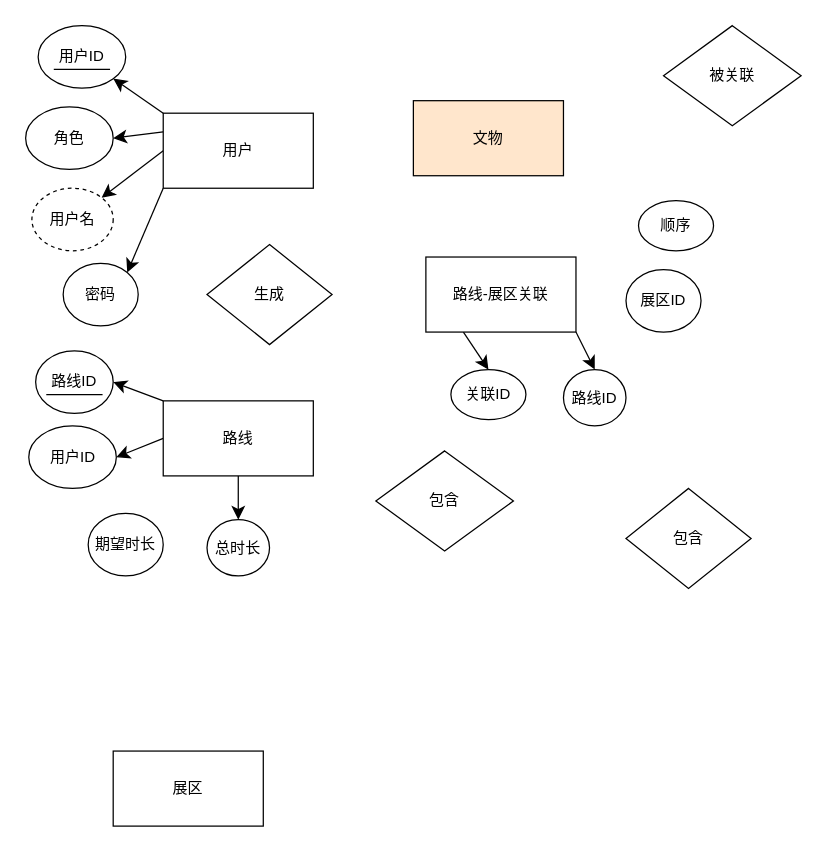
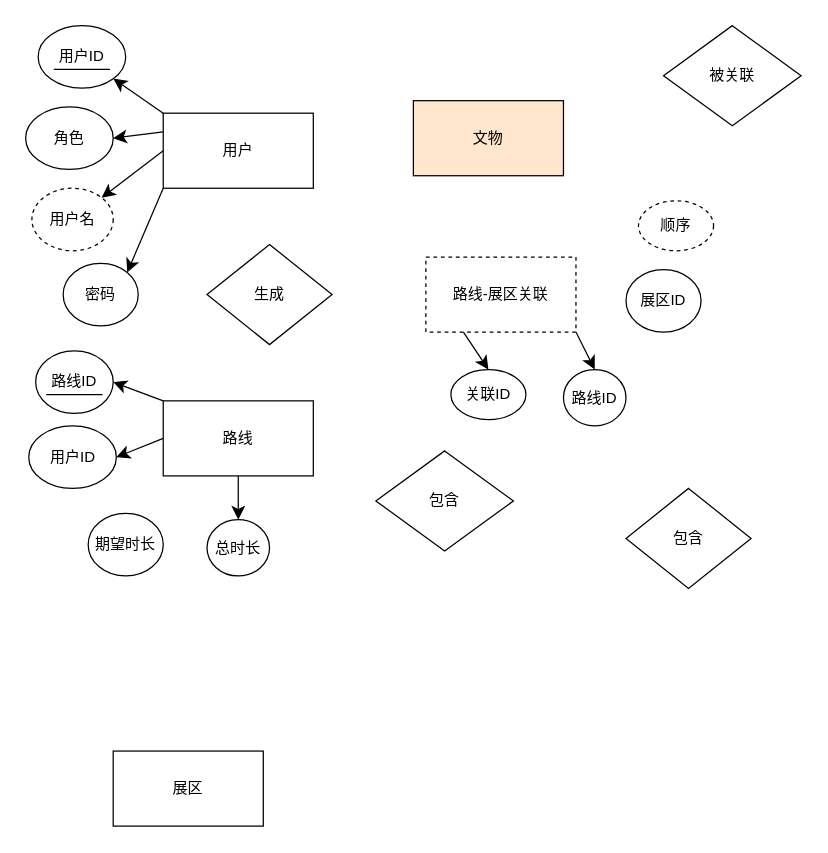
(676, 226) -> (676, 226)
(501, 294) -> (501, 294)
